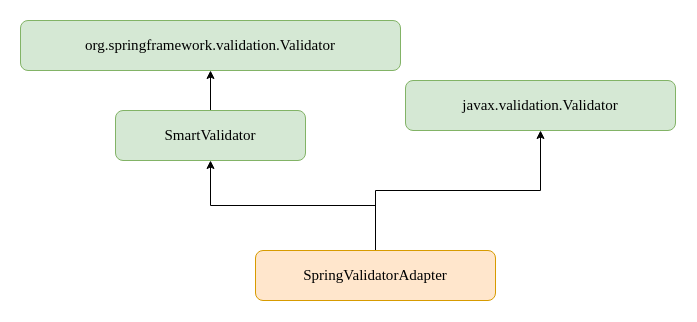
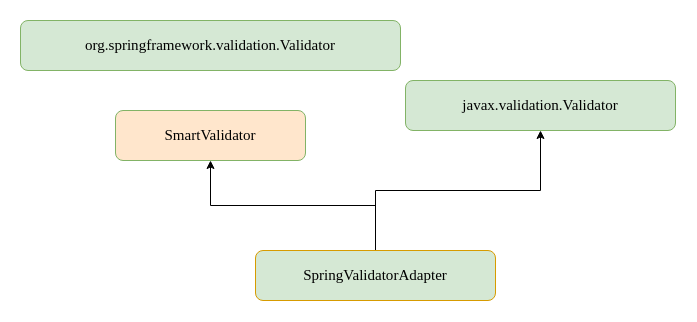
(211, 94) -> none
(211, 136) -> (211, 136)
(376, 276) -> (376, 276)
